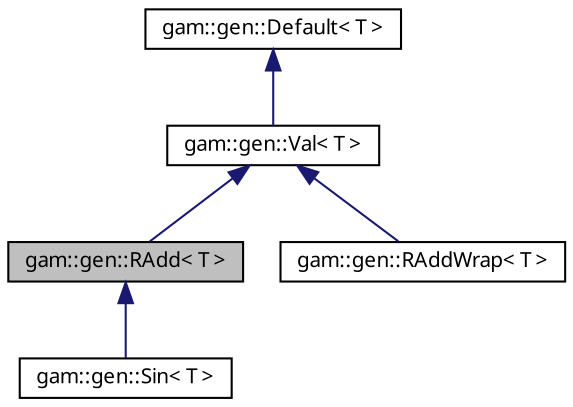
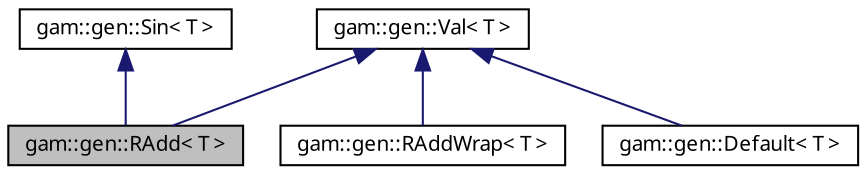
(273, 98) -> (587, 91)
(126, 331) -> (126, 98)
